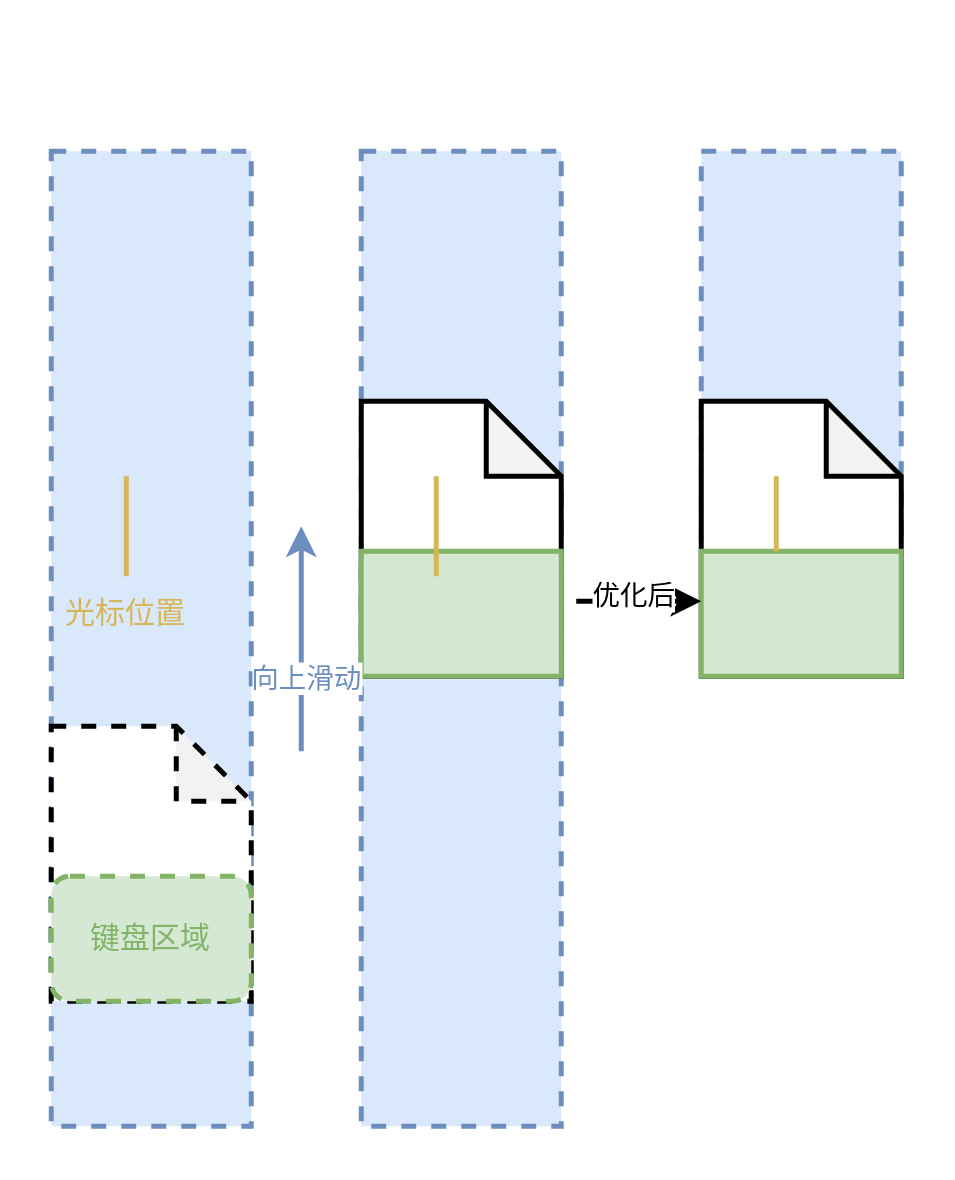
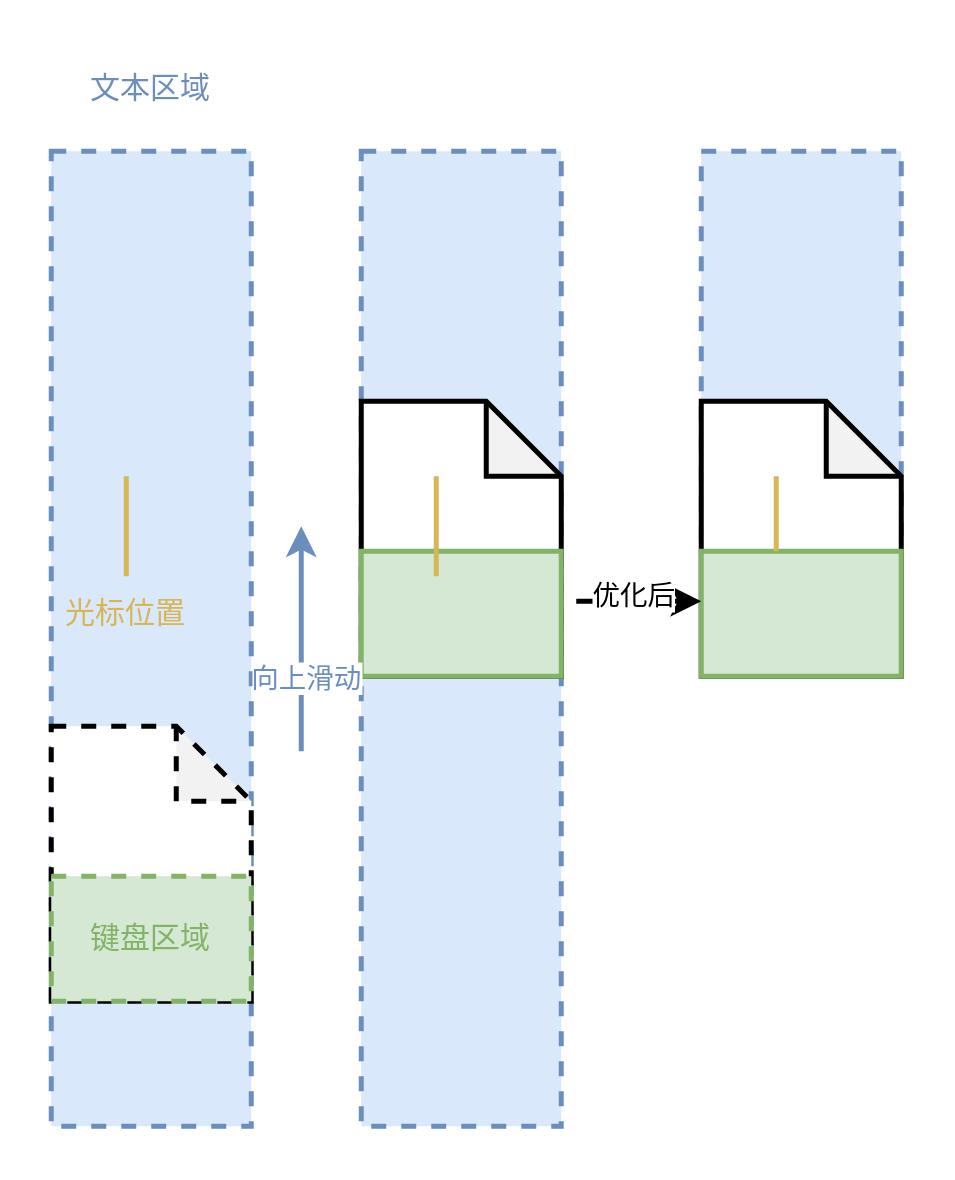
none -> (151, 89)
(151, 939) -> (151, 939)
